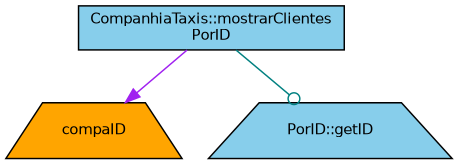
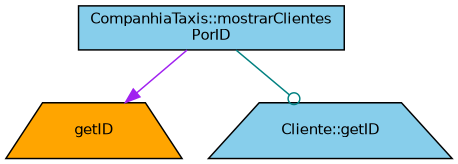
(94, 131) -> (94, 131)
(330, 131) -> (330, 131)
